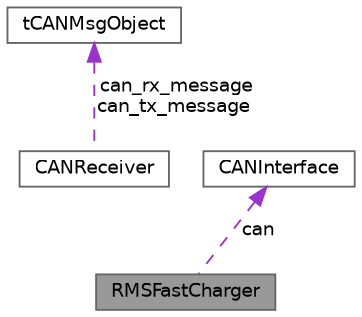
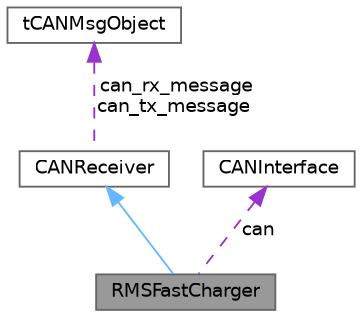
none -> (146, 238)
